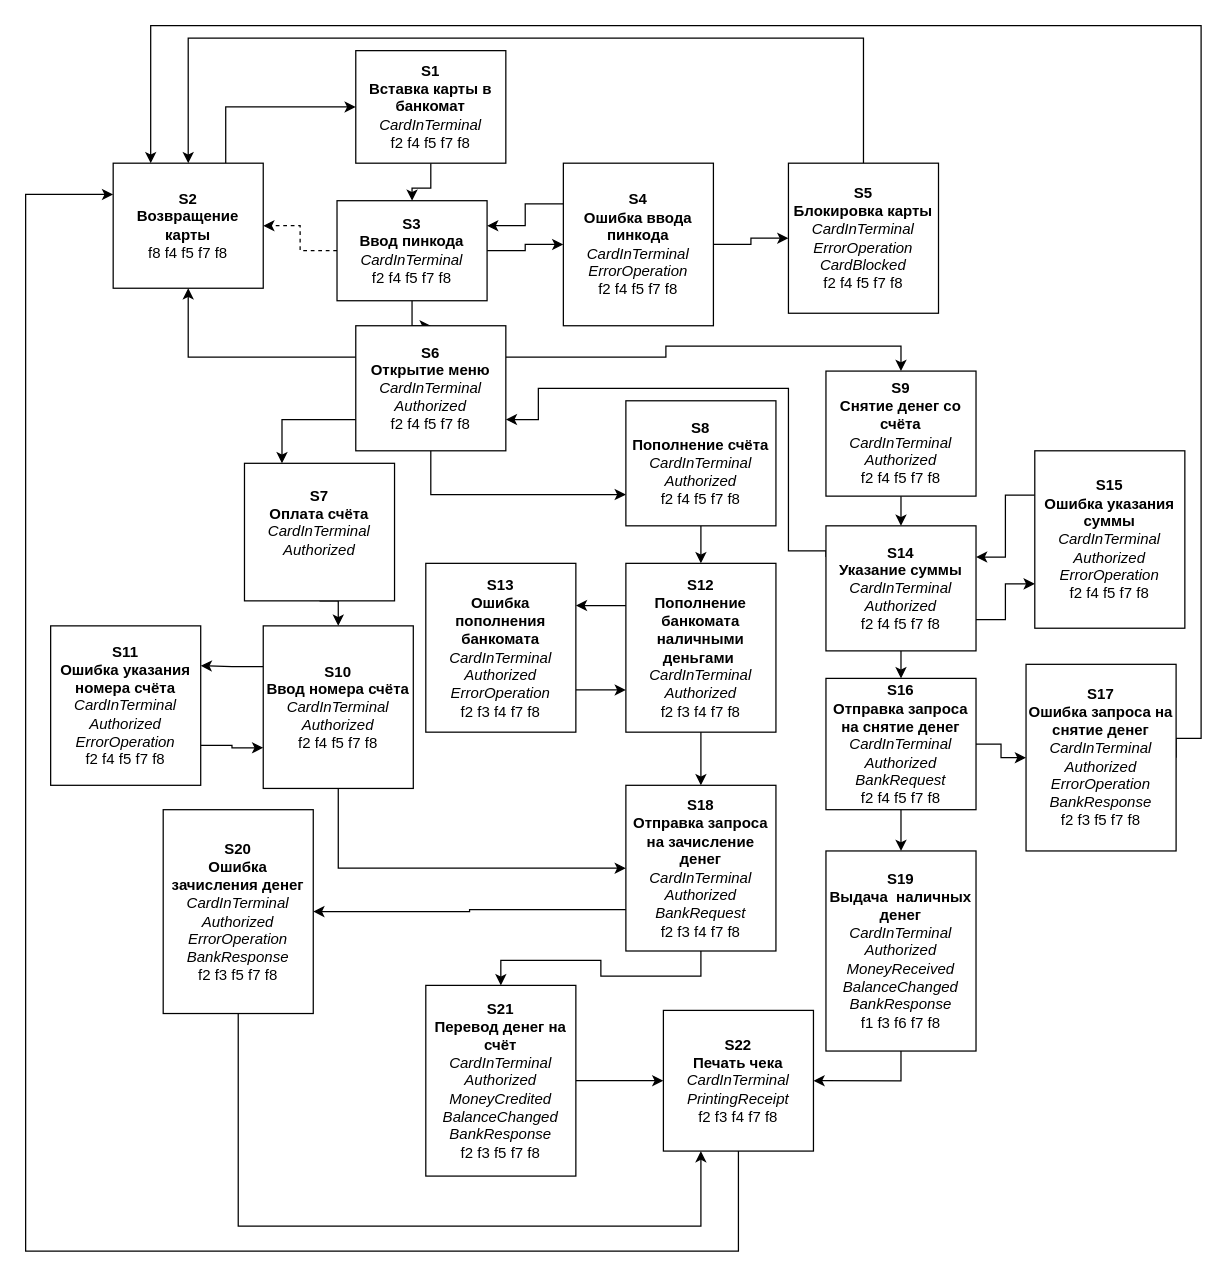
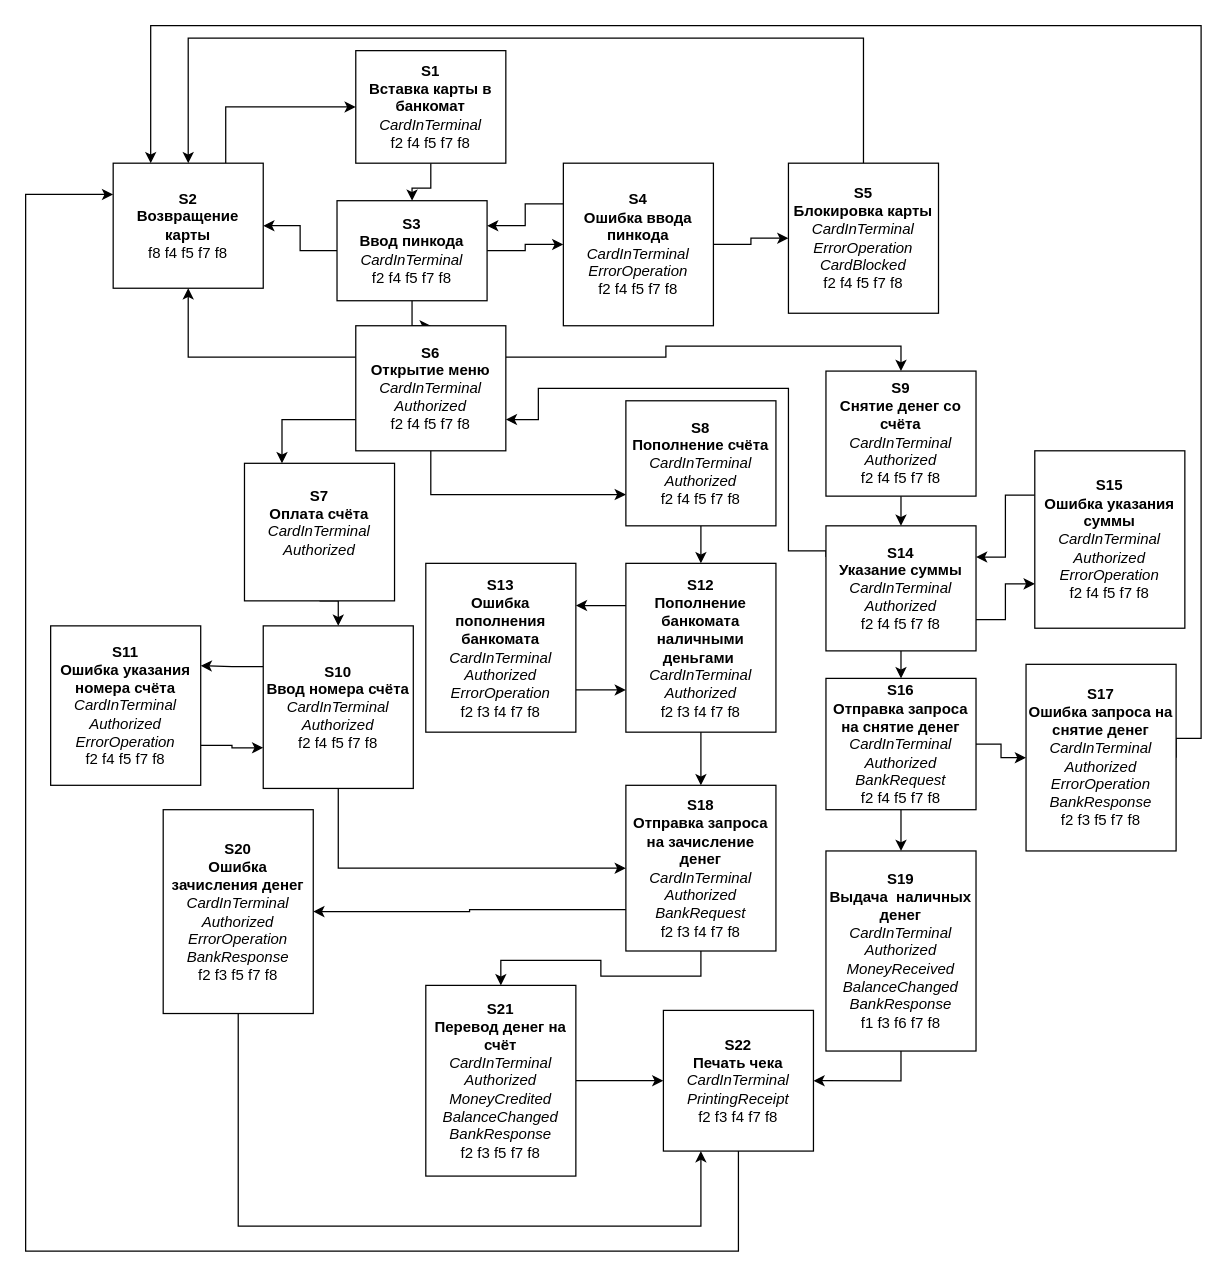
(300, 241) -> (300, 241)
